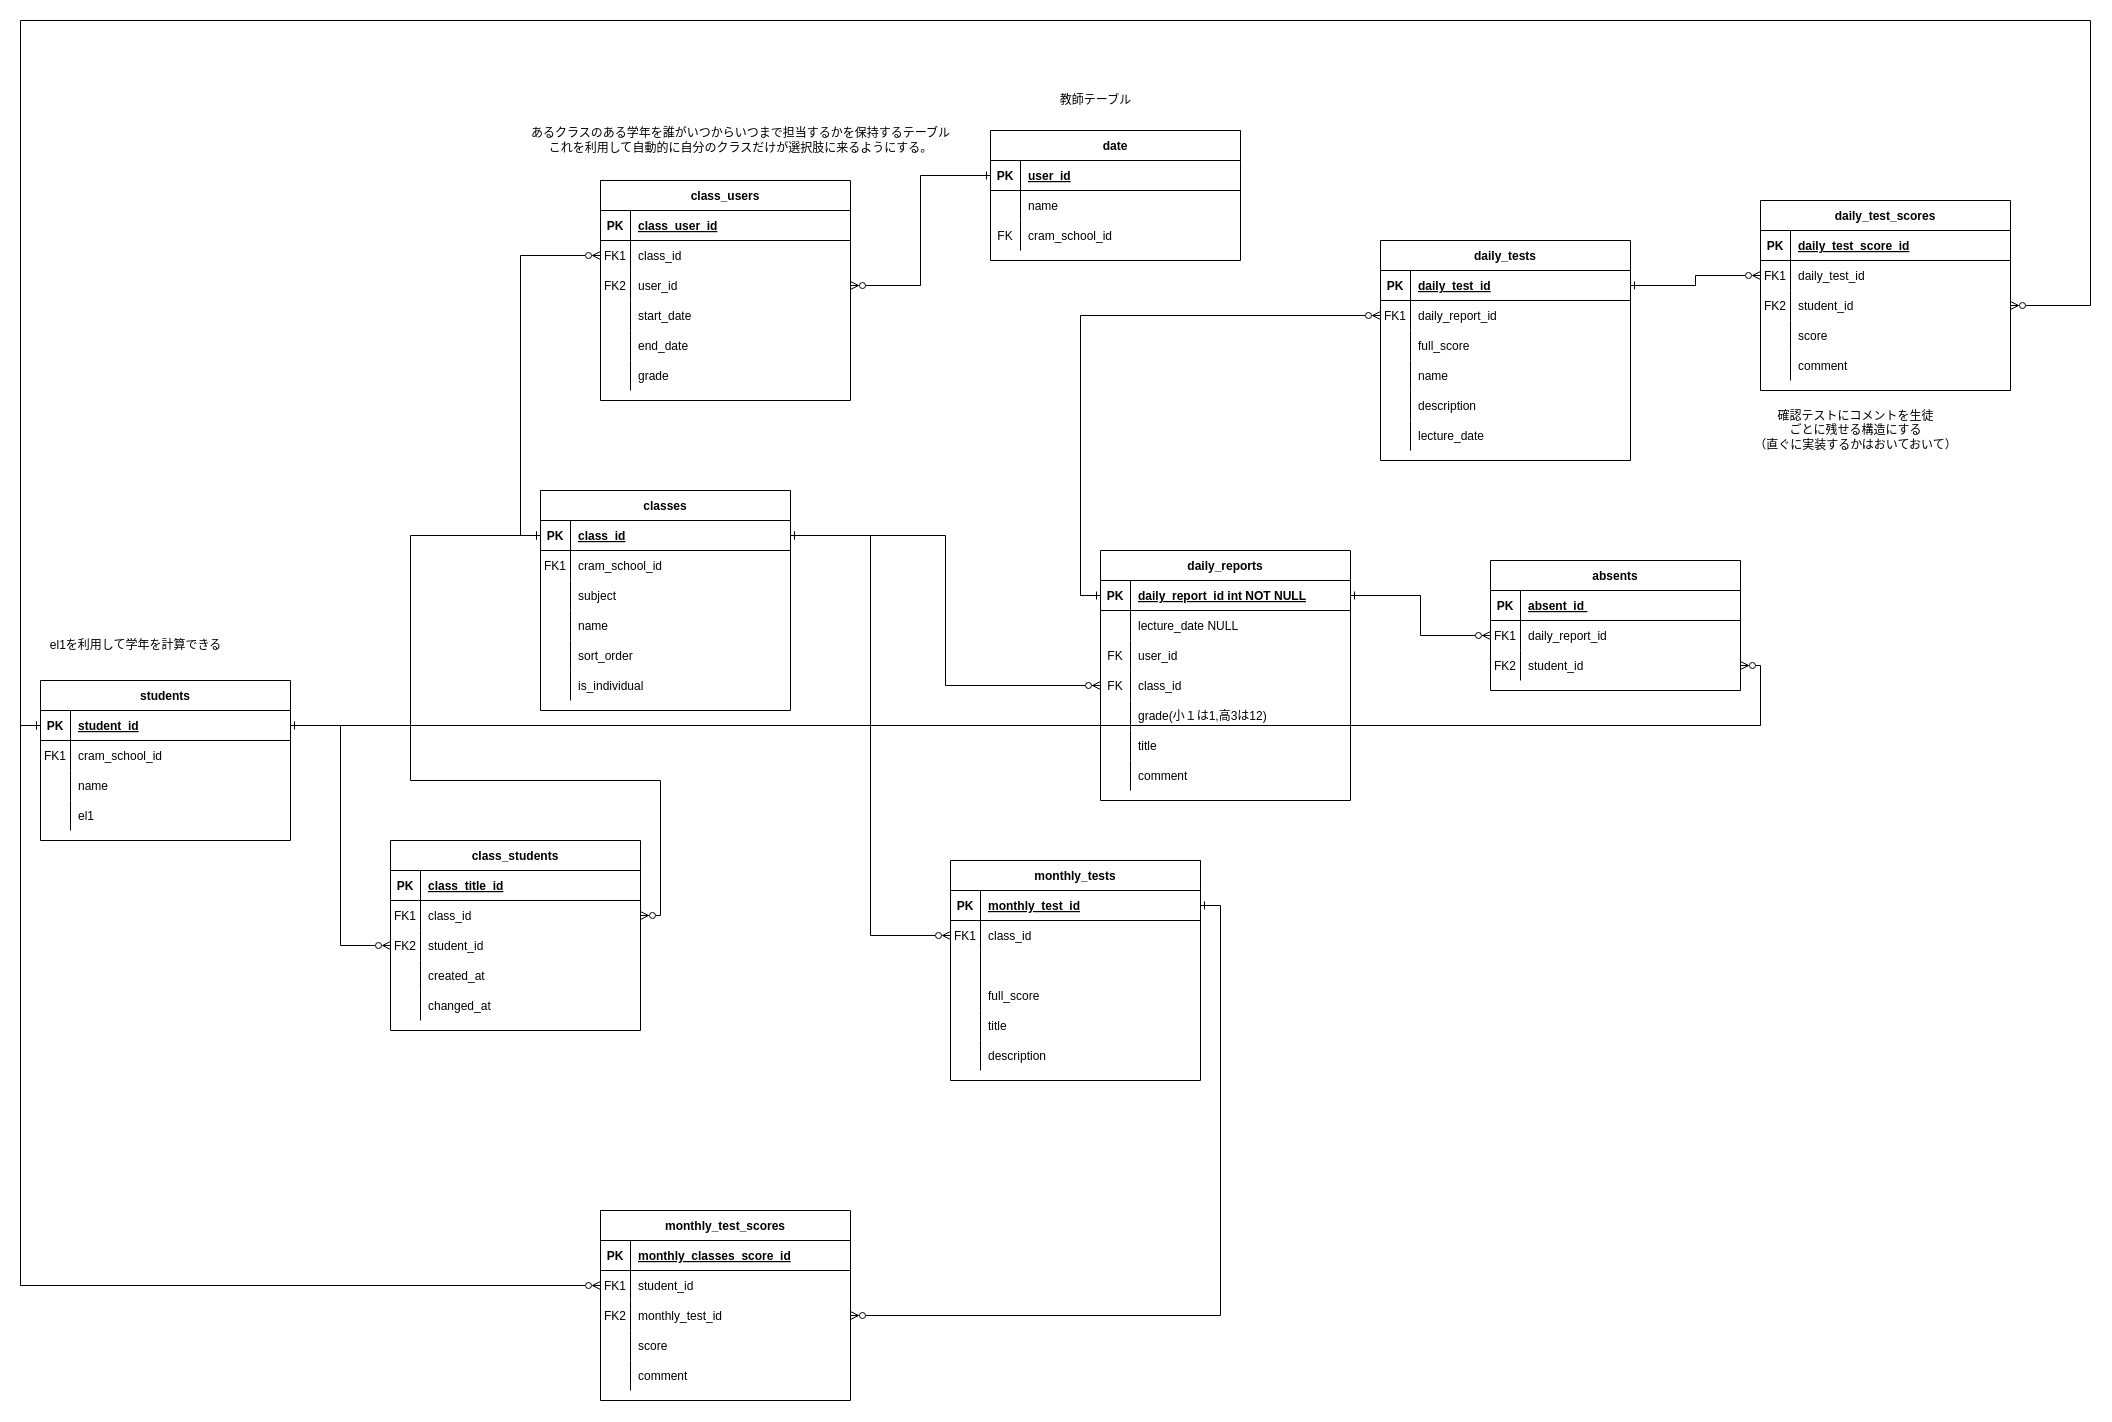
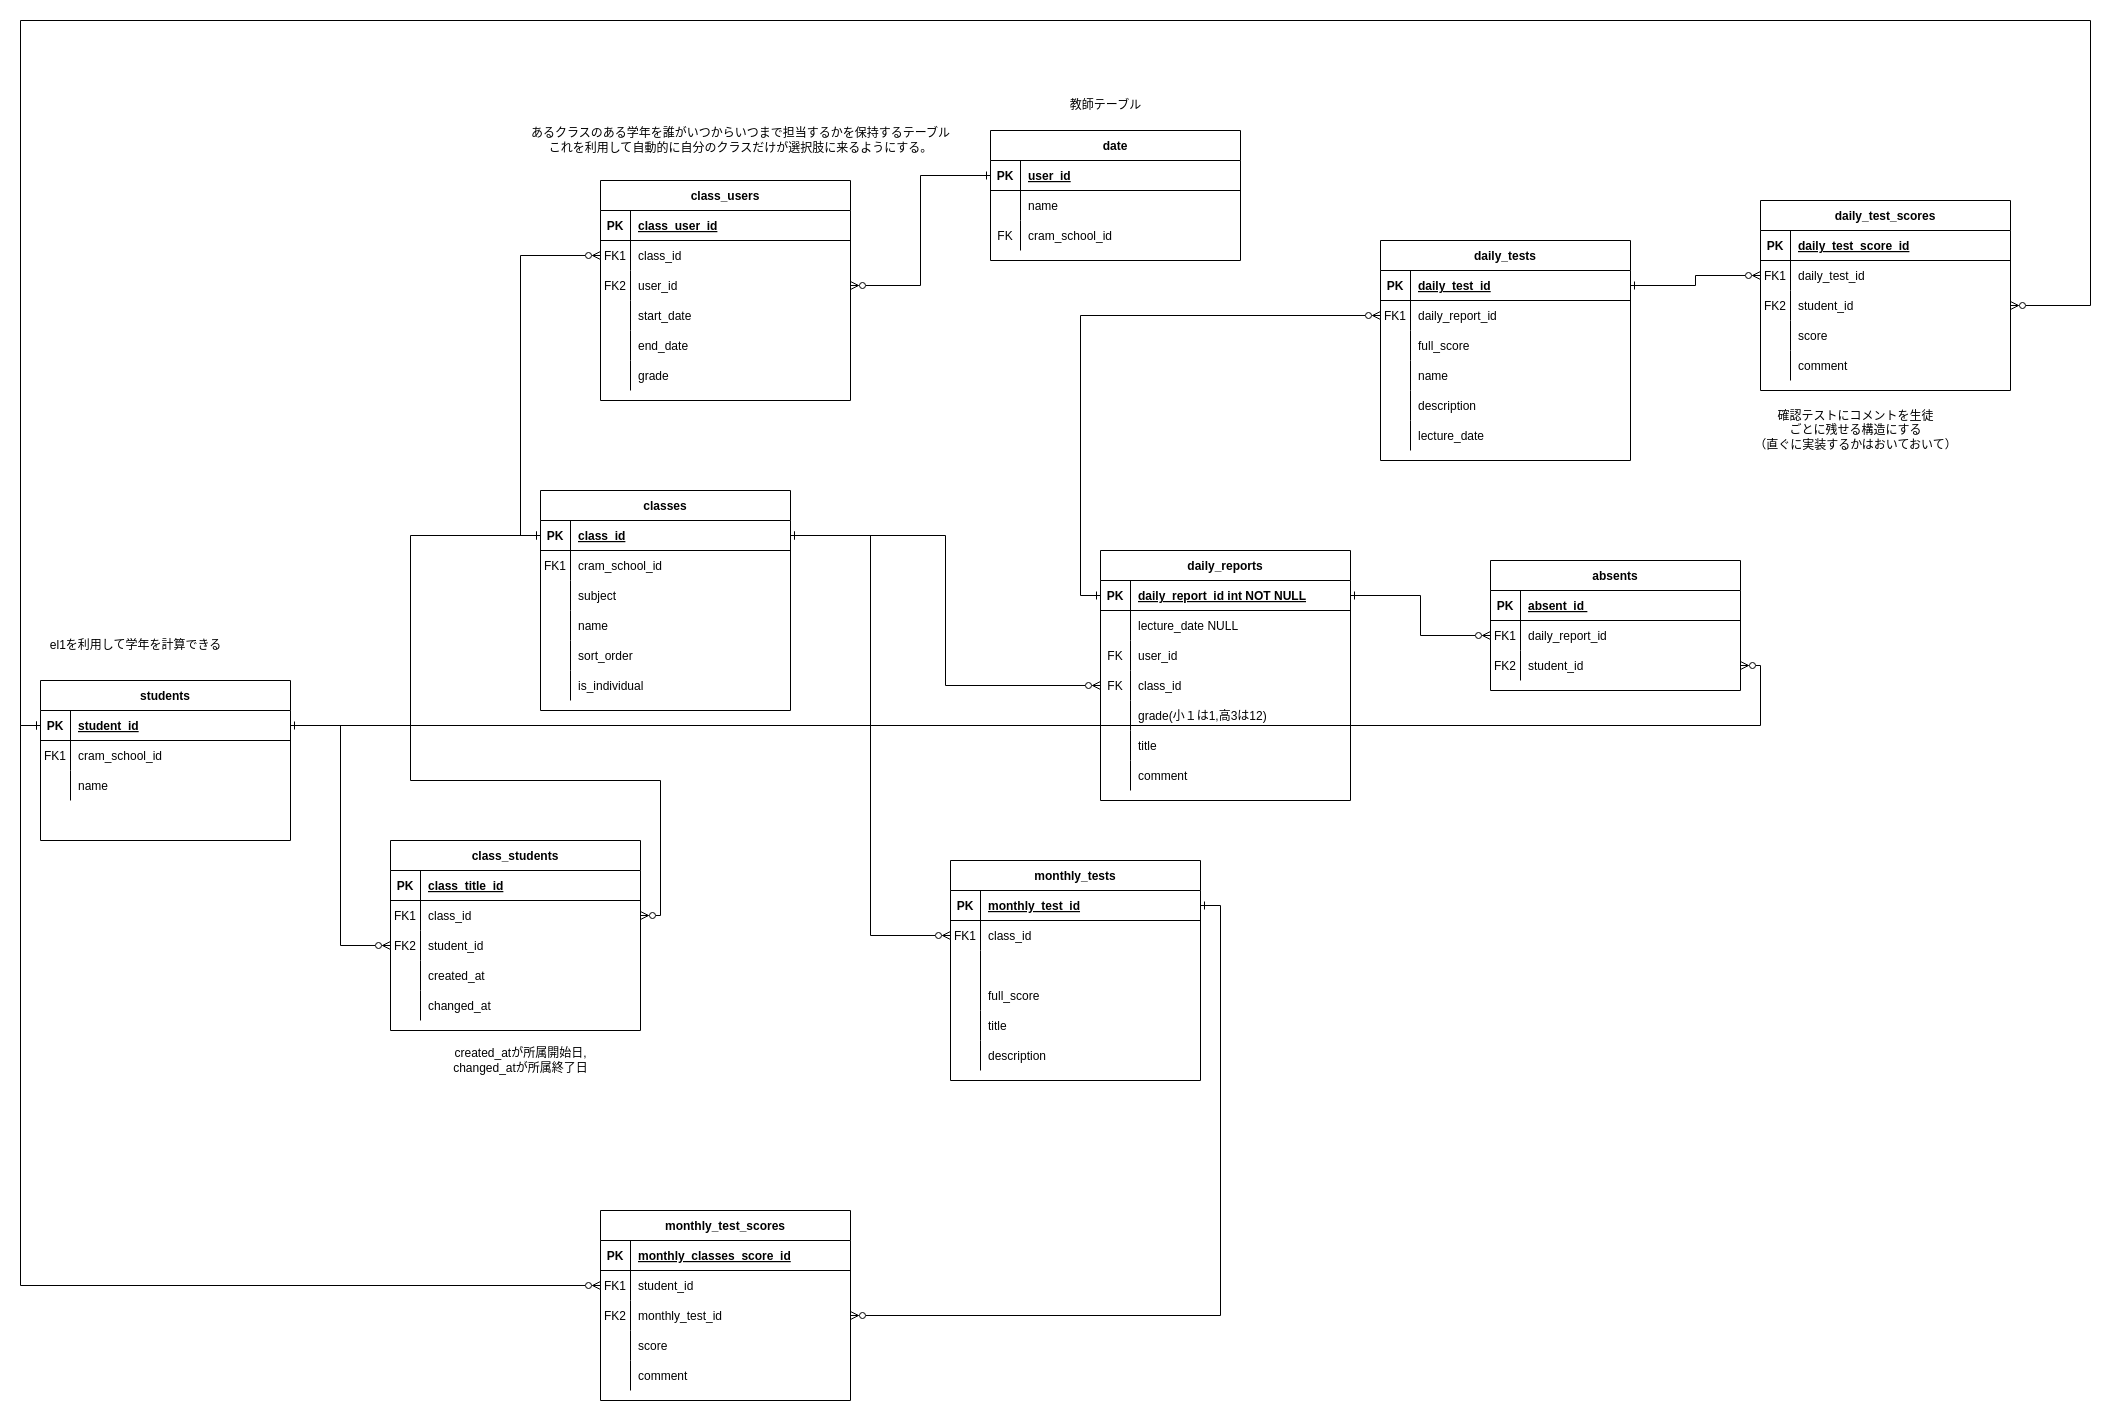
(1096, 101) -> (1106, 106)
(181, 816) -> none
none -> (521, 1061)
